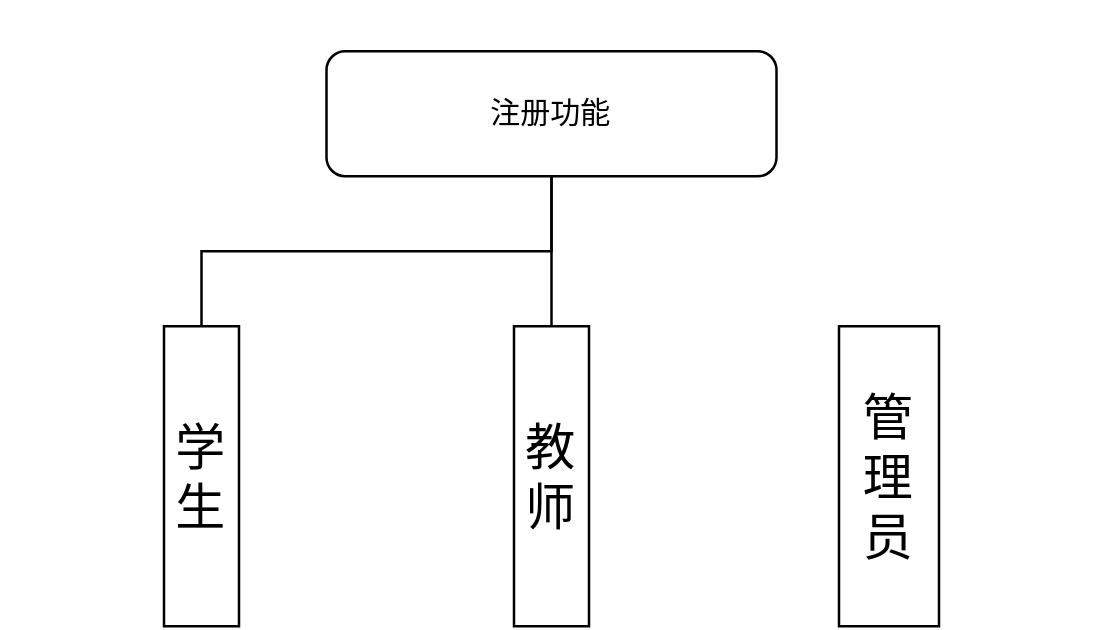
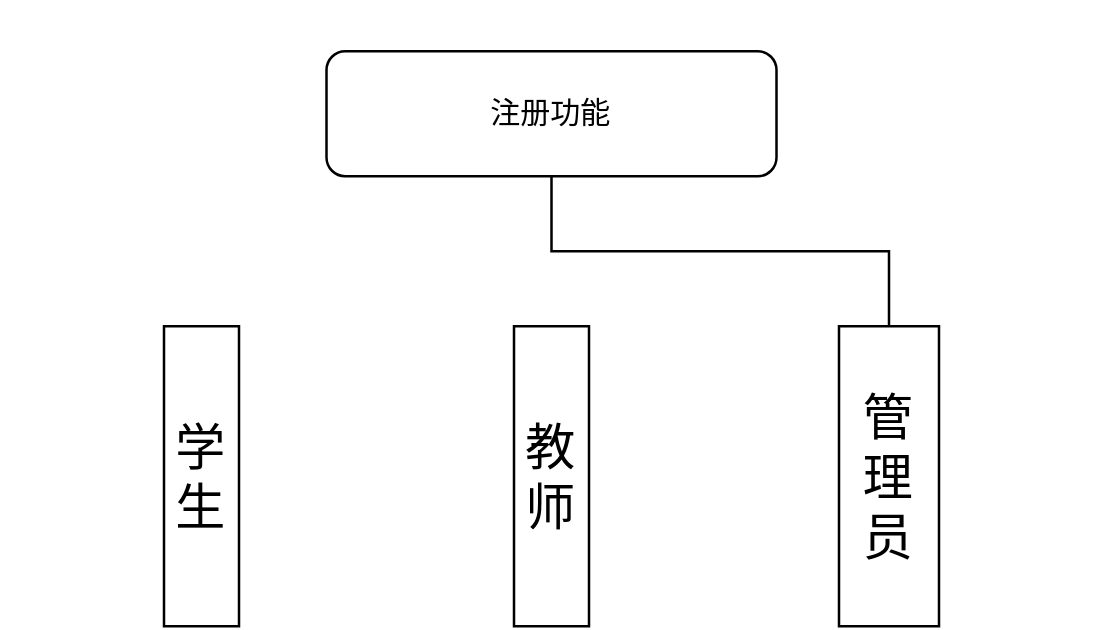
(337, 251) -> none
none -> (760, 251)
(551, 291) -> none
